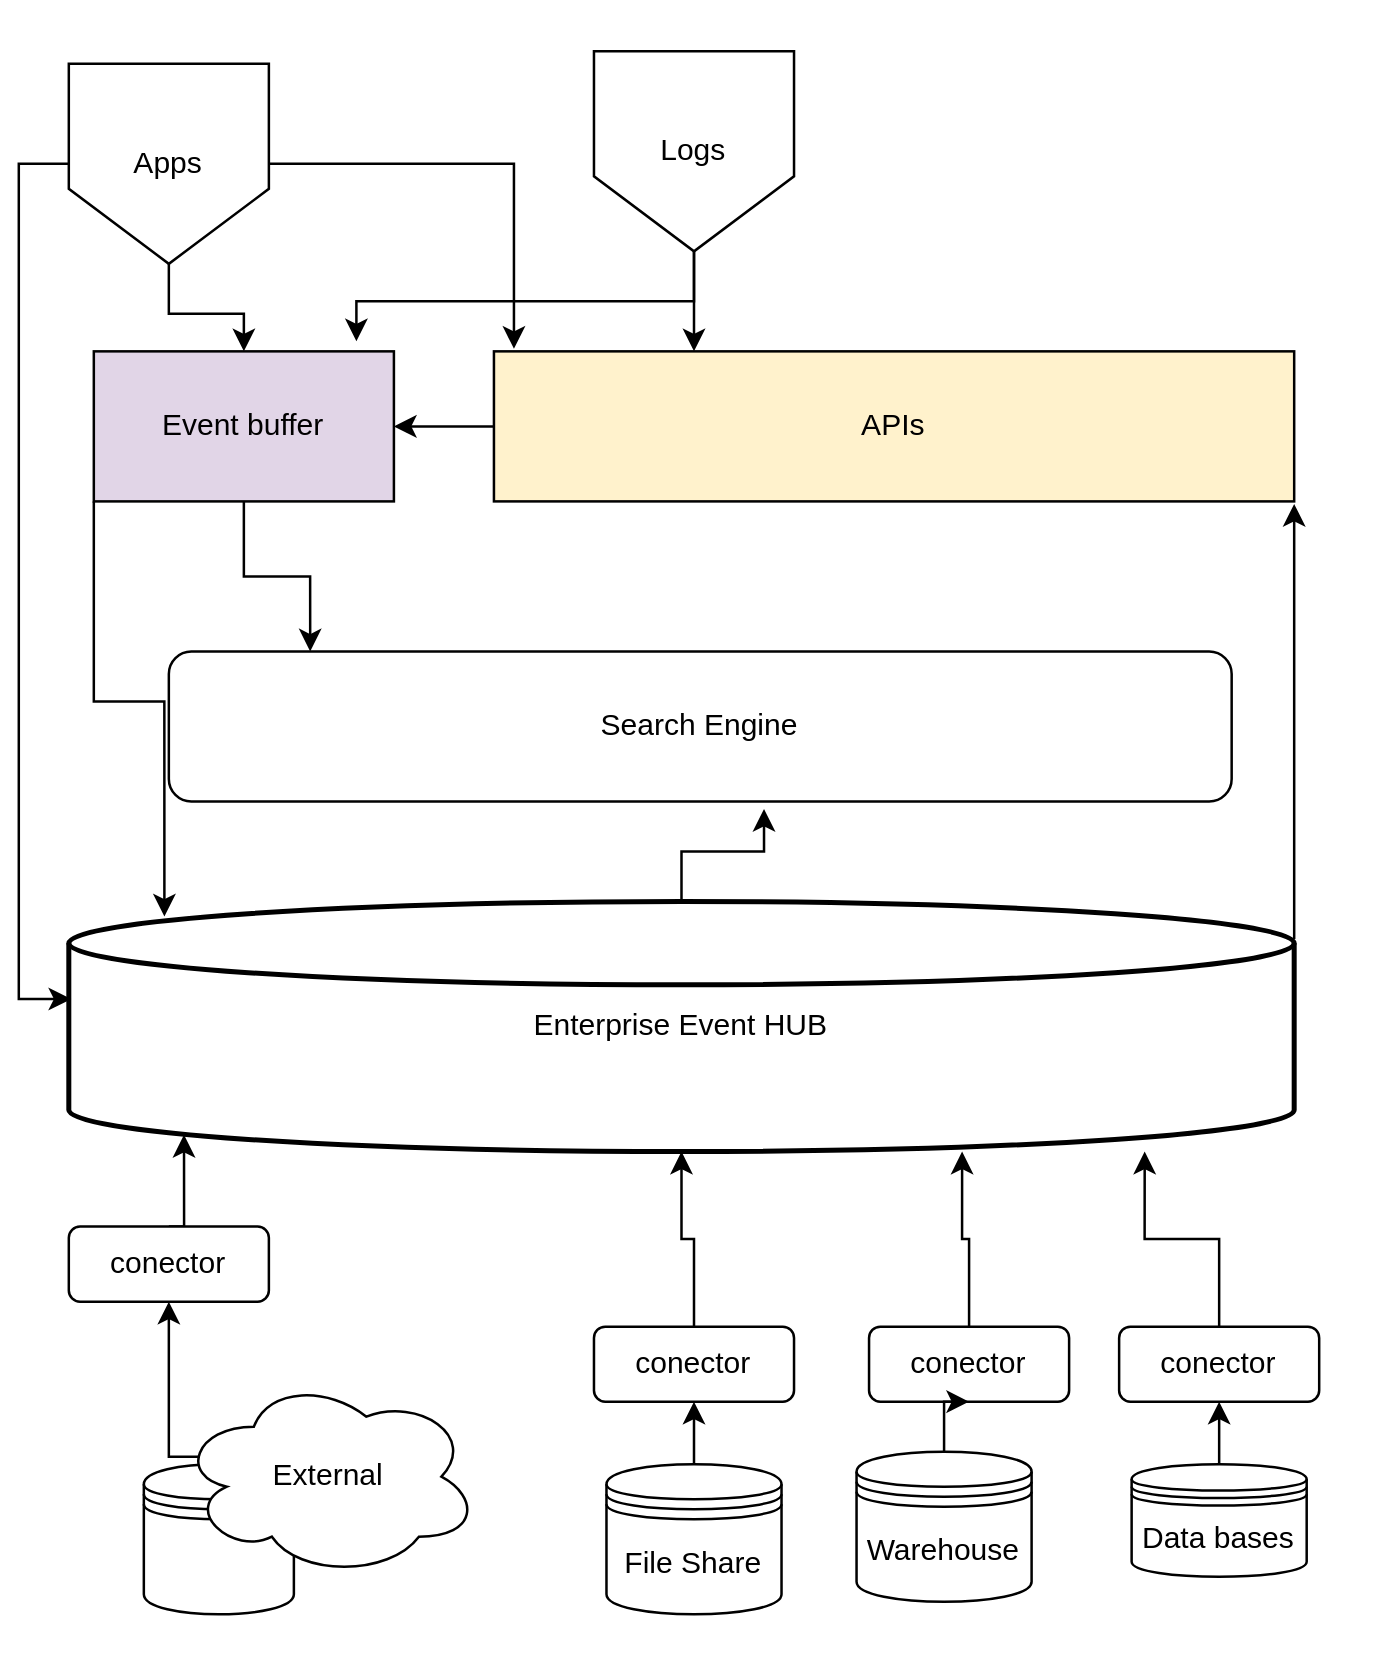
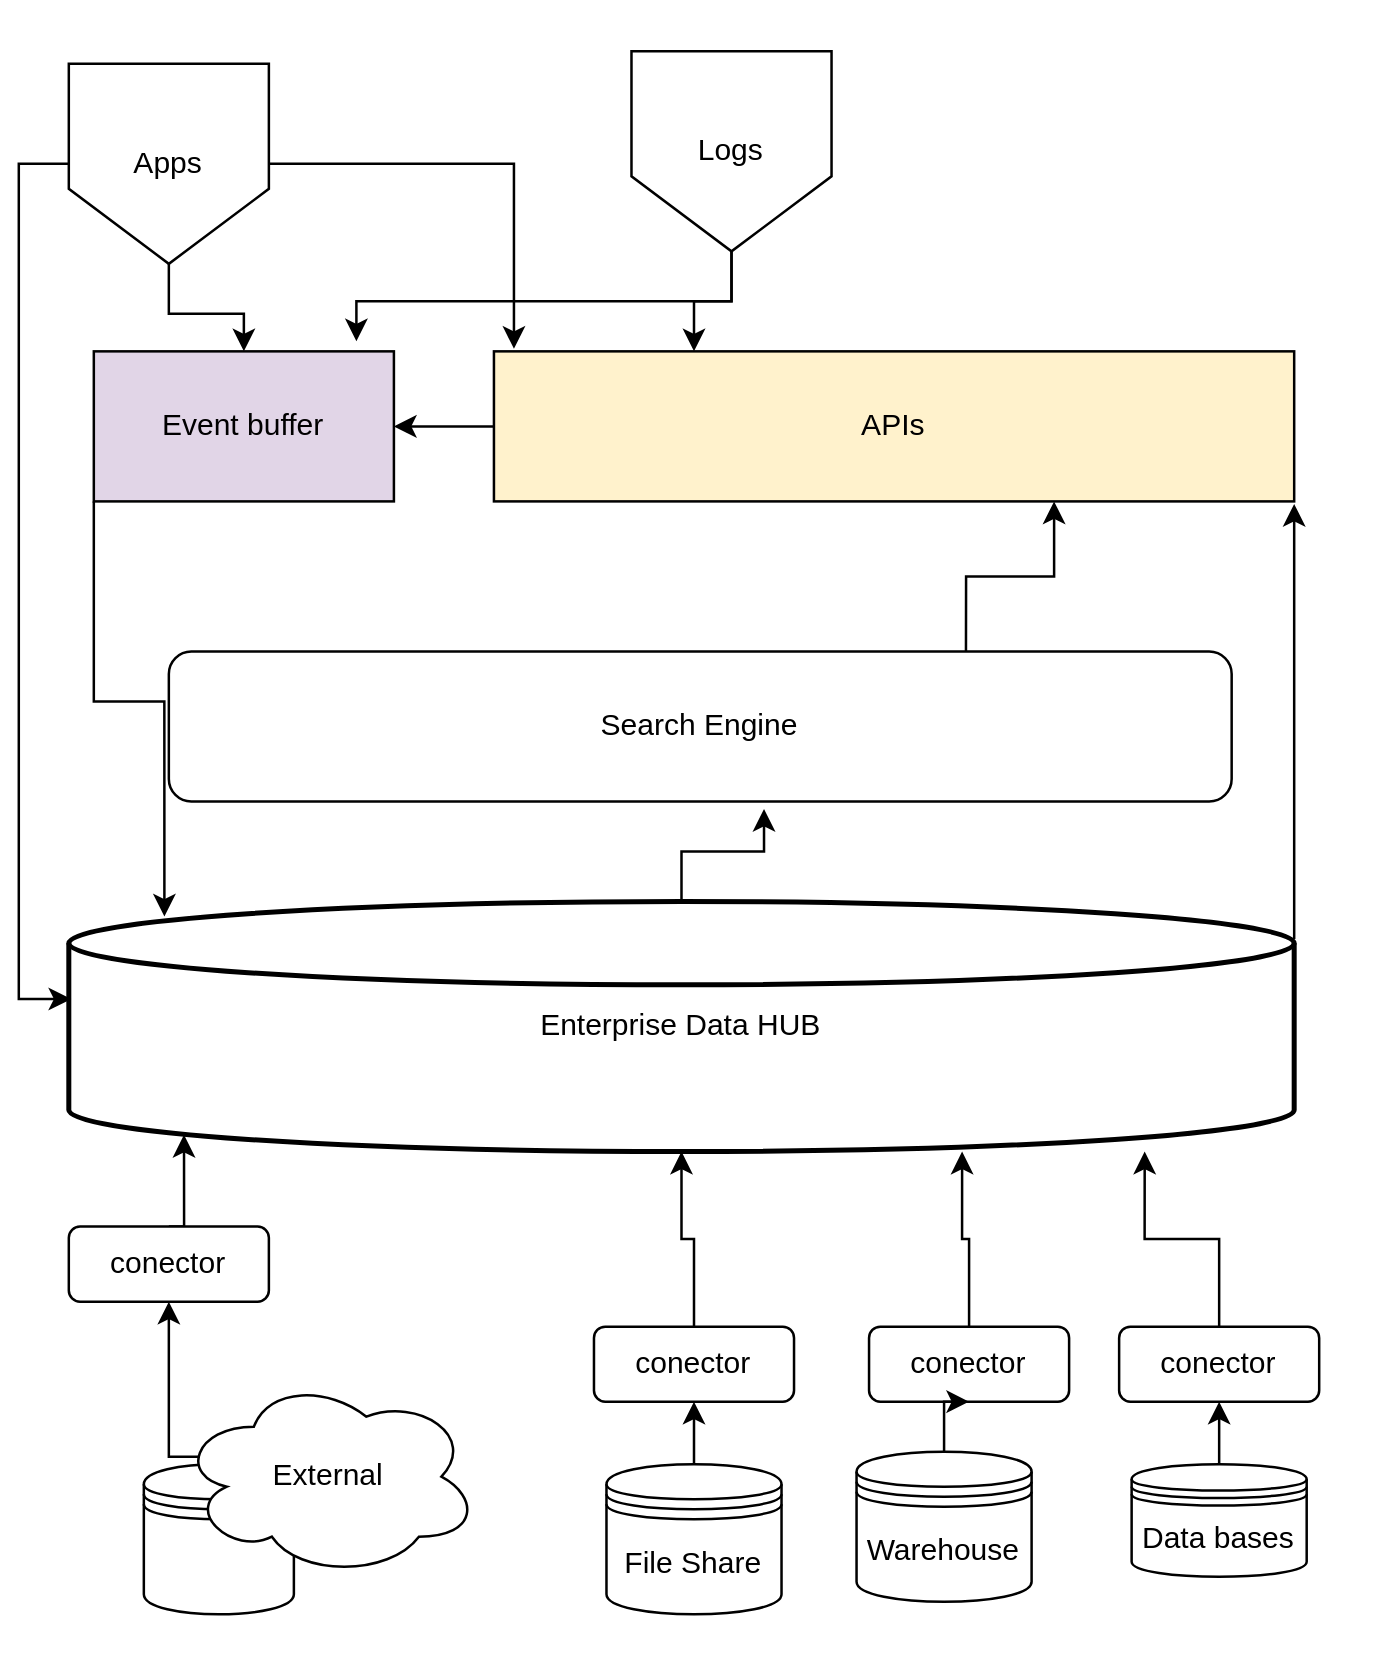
(694, 151) -> (731, 151)
(269, 576) -> none
none -> (1001, 576)
(681, 1026) -> (681, 1026)
